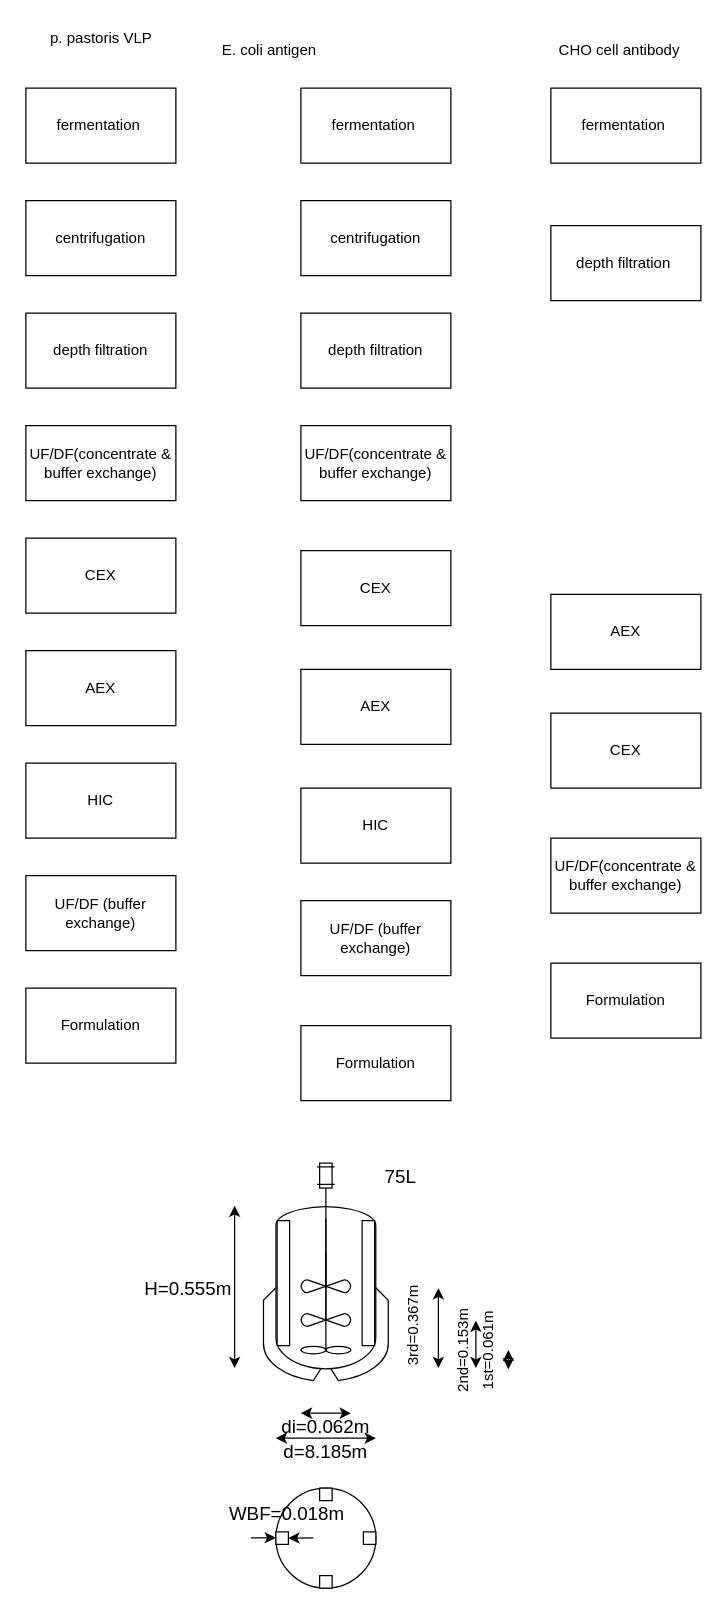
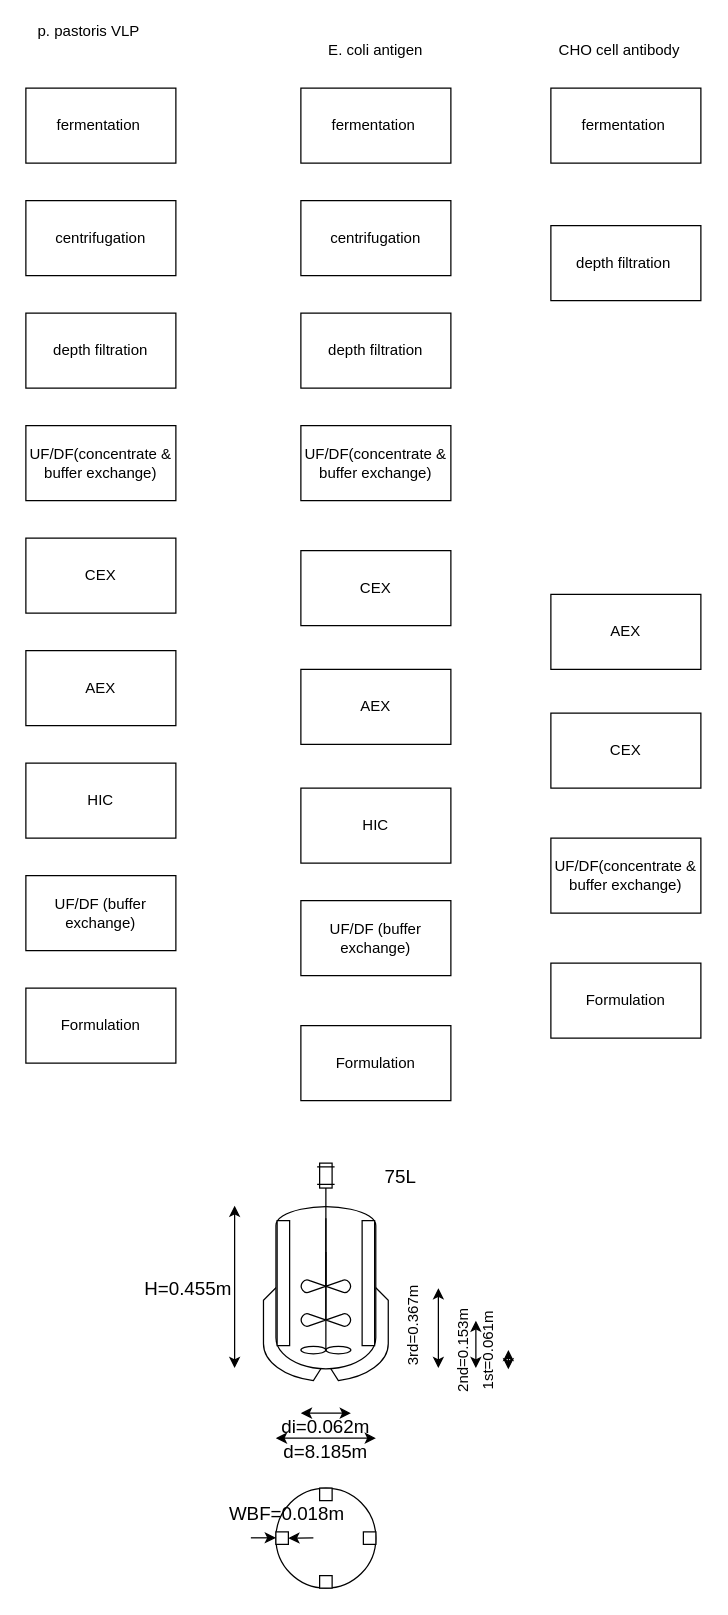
(101, 38) -> (88, 32)
(269, 51) -> (376, 51)
(188, 1288) -> (188, 1288)
